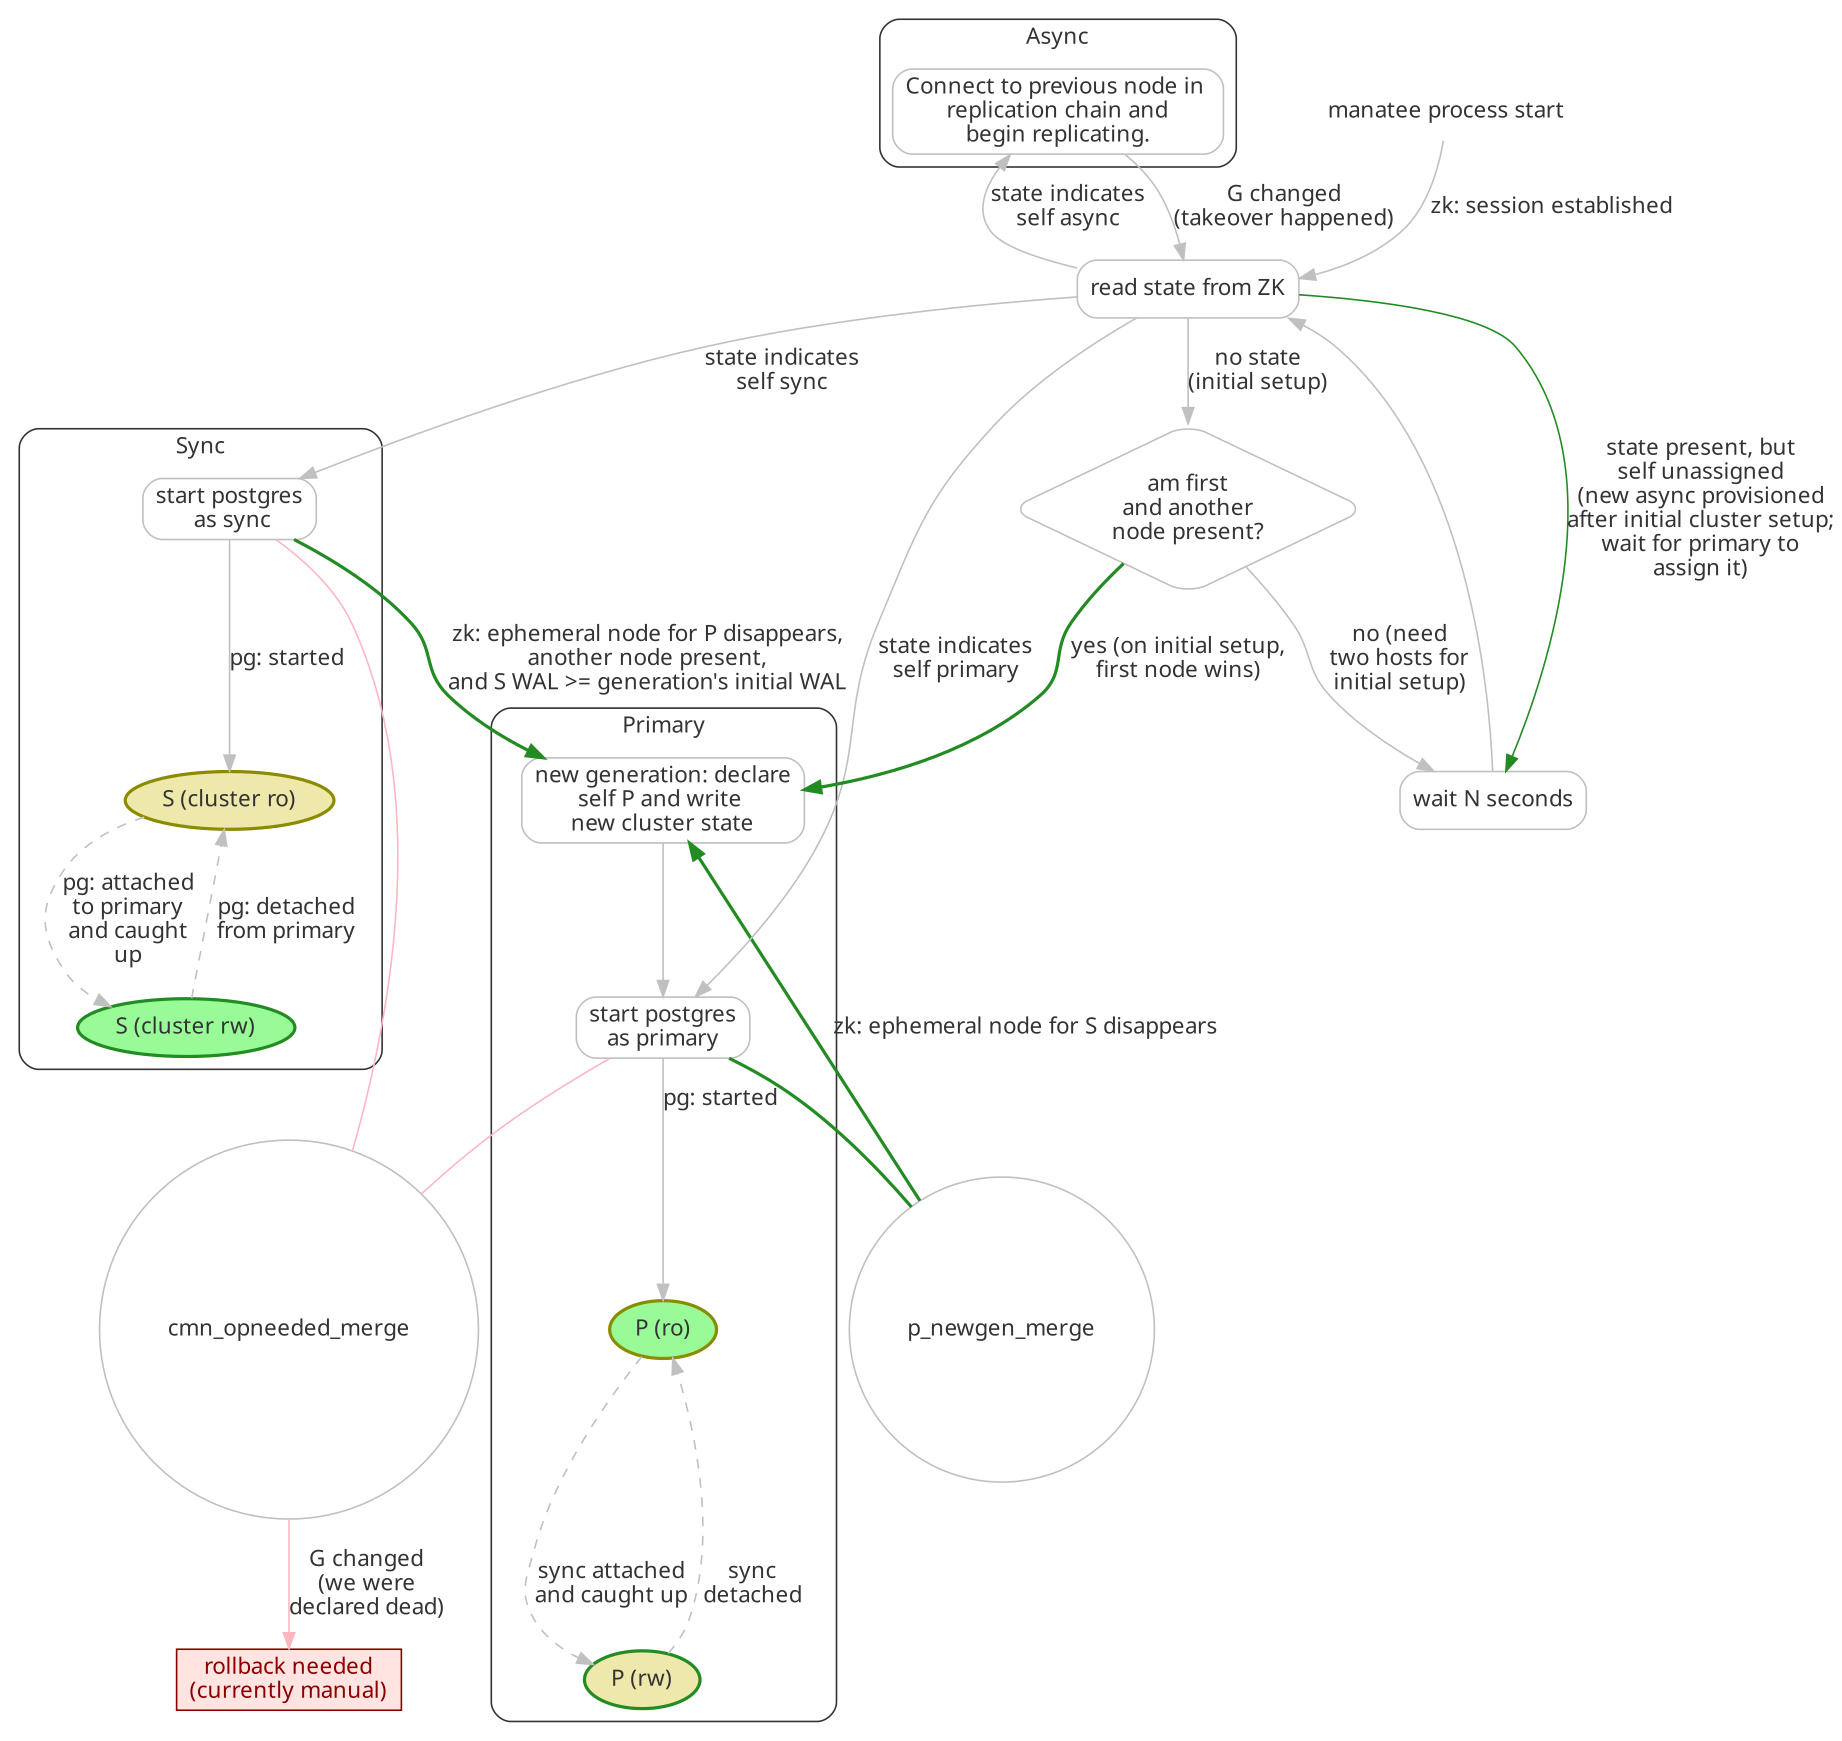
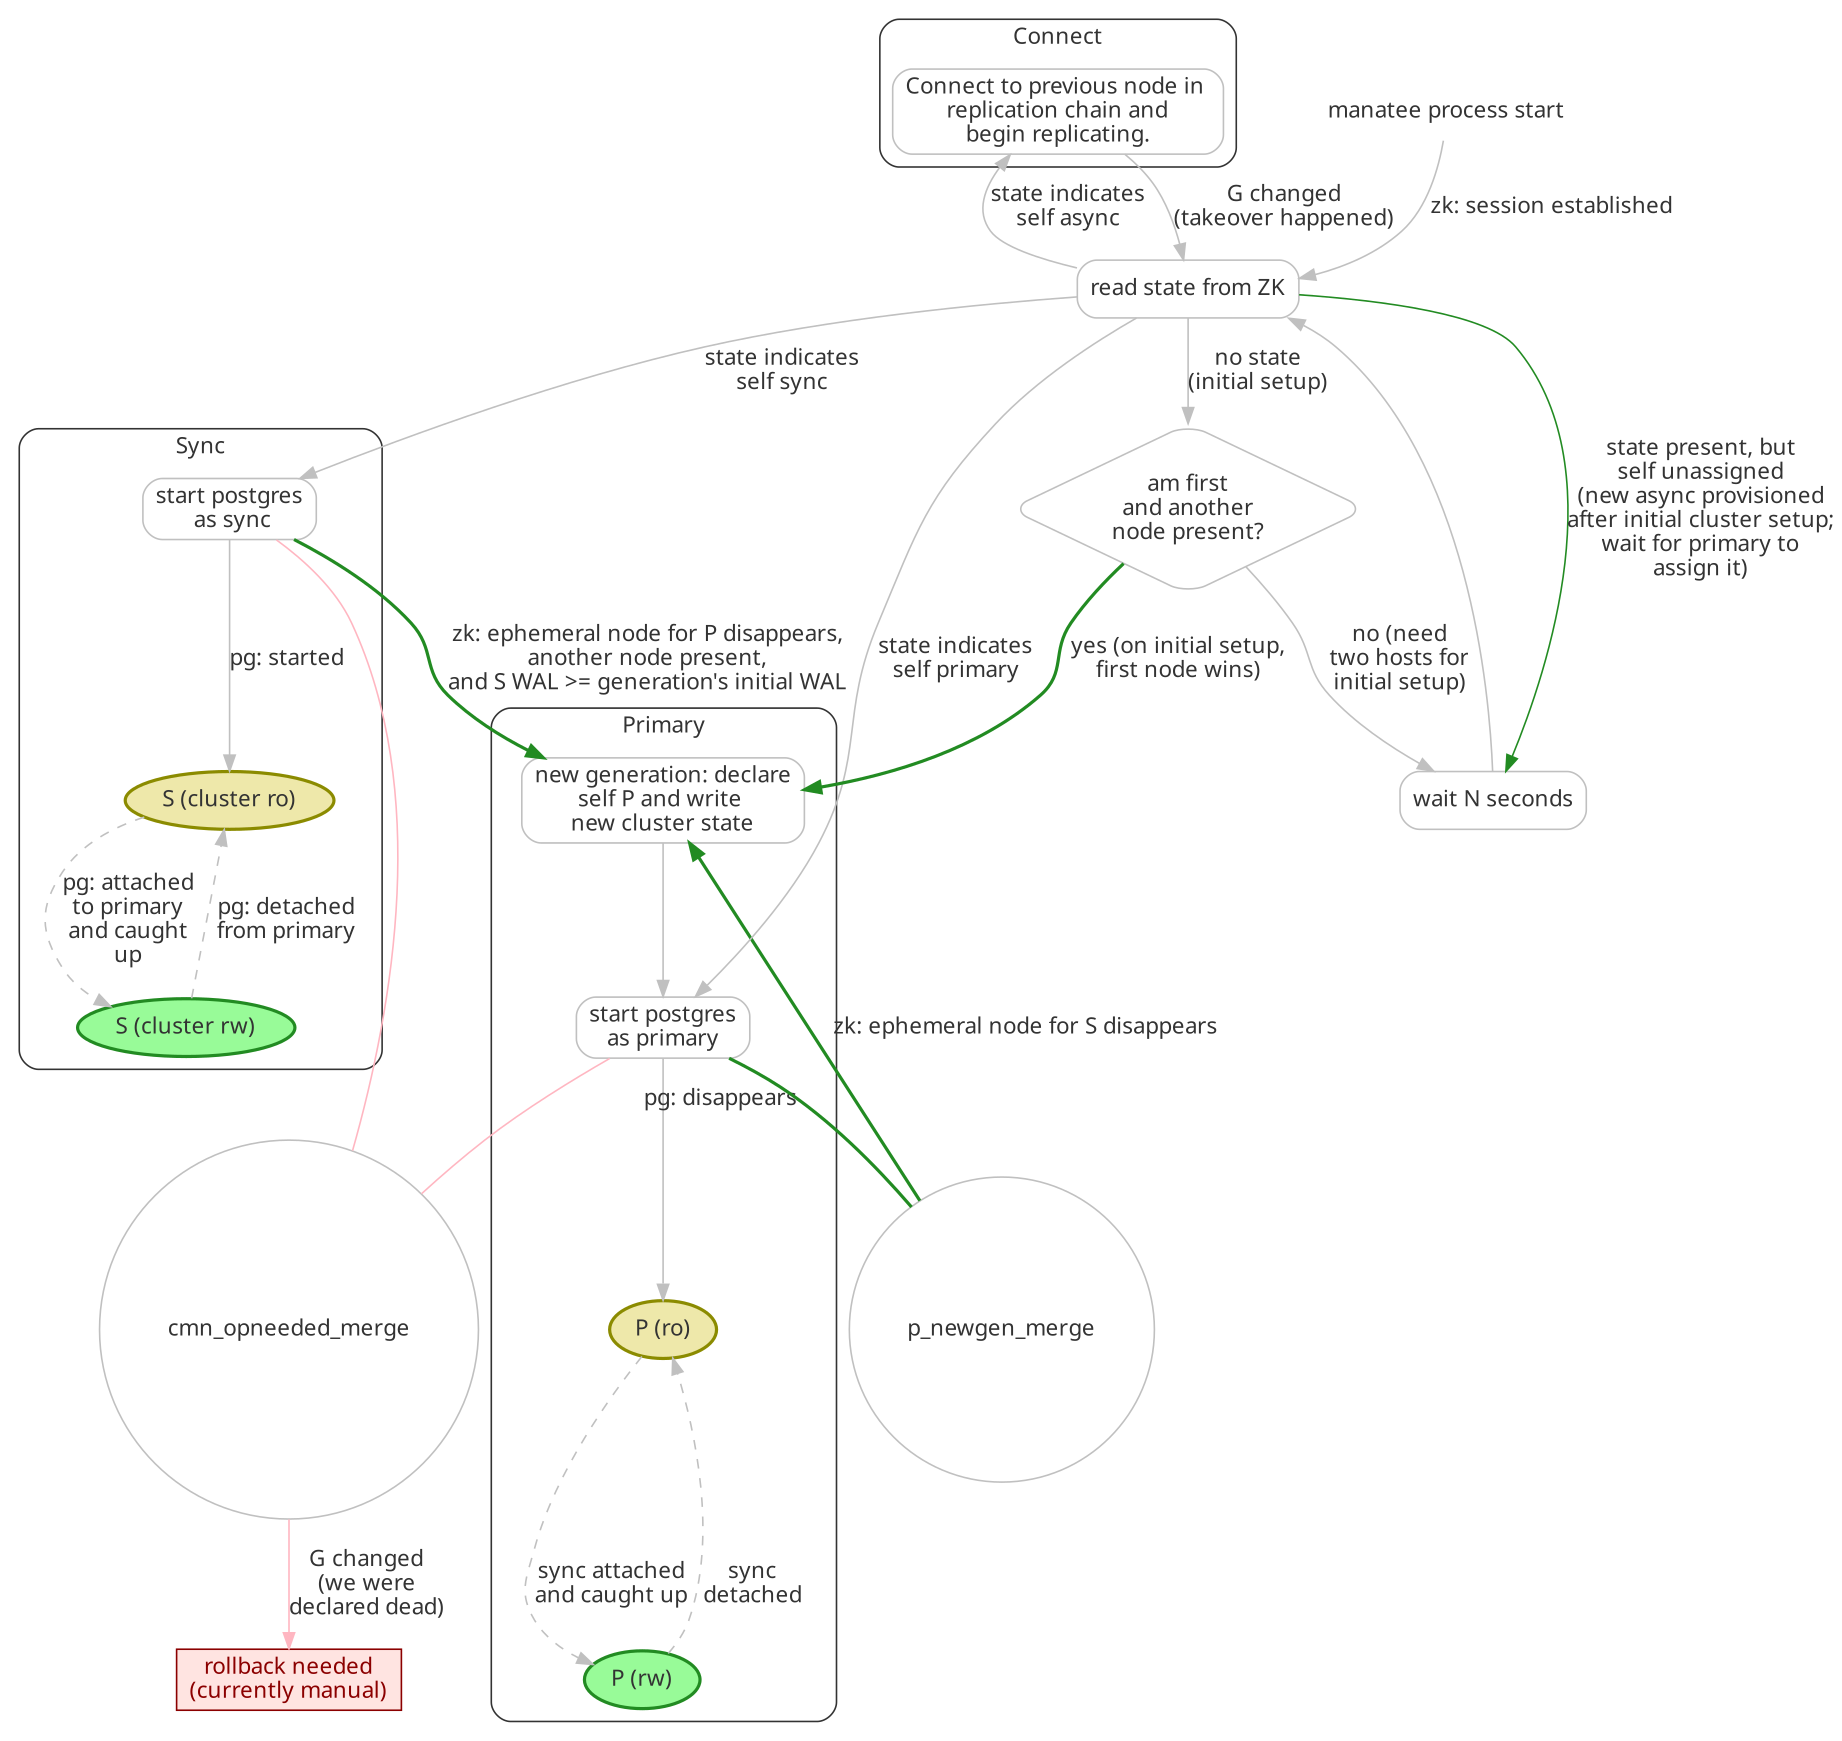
(1058, 38) -> (1058, 38)
(721, 1099) -> (721, 1099)
(663, 1330) -> (663, 1330)
(642, 1680) -> (642, 1680)
